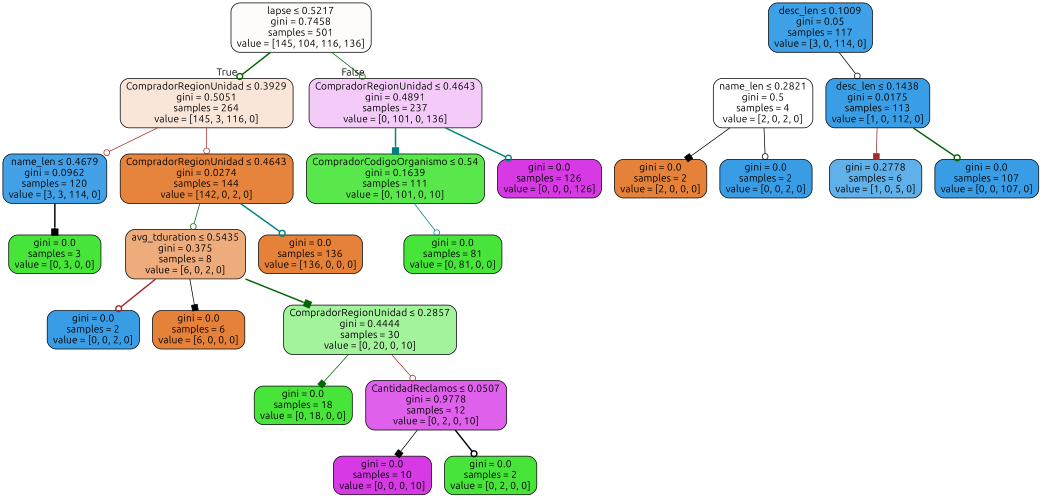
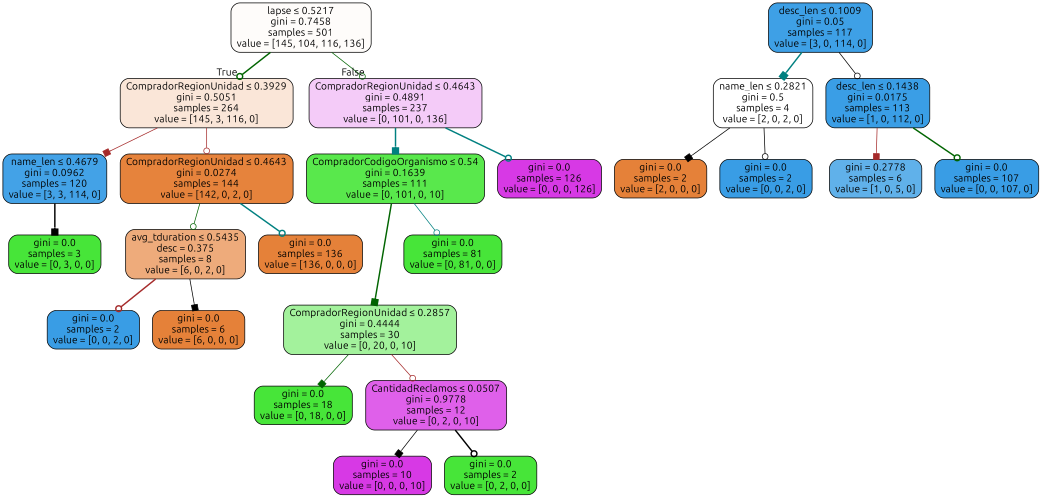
none -> (794, 62)
(133, 140) -> (133, 140)
(186, 248) -> (186, 248)
(274, 291) -> (383, 251)
